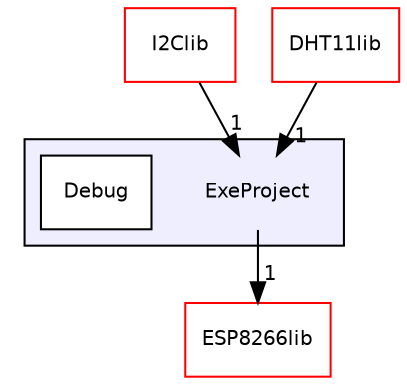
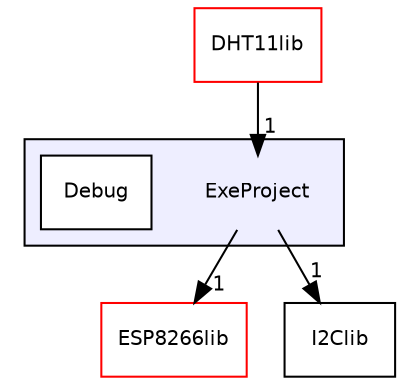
(180, 45) -> (340, 340)
(214, 110) -> (295, 259)
